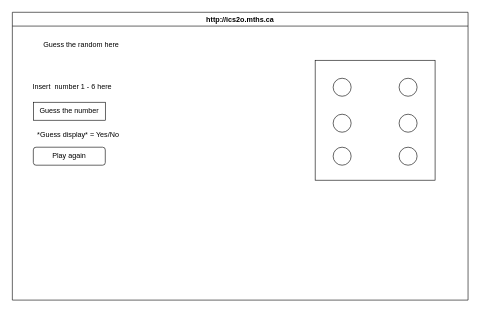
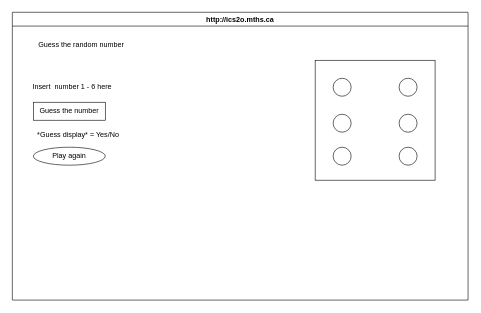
(81, 45) -> (81, 45)
(69, 156) -> (69, 156)
